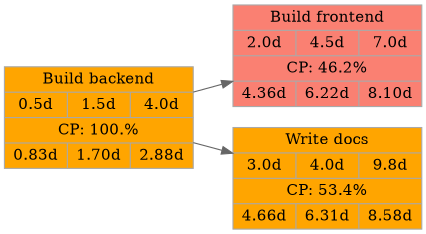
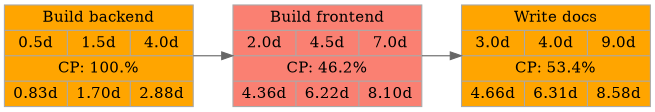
(208, 146) -> (436, 56)
(390, 165) -> (619, 43)
